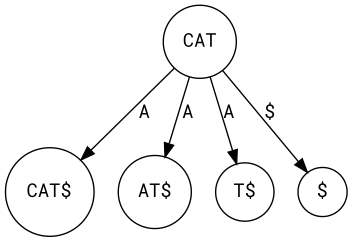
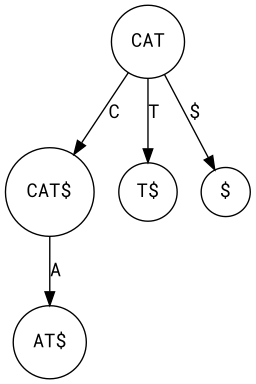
(179, 110) -> (50, 264)
(145, 113) -> (115, 113)
(229, 113) -> (154, 113)
